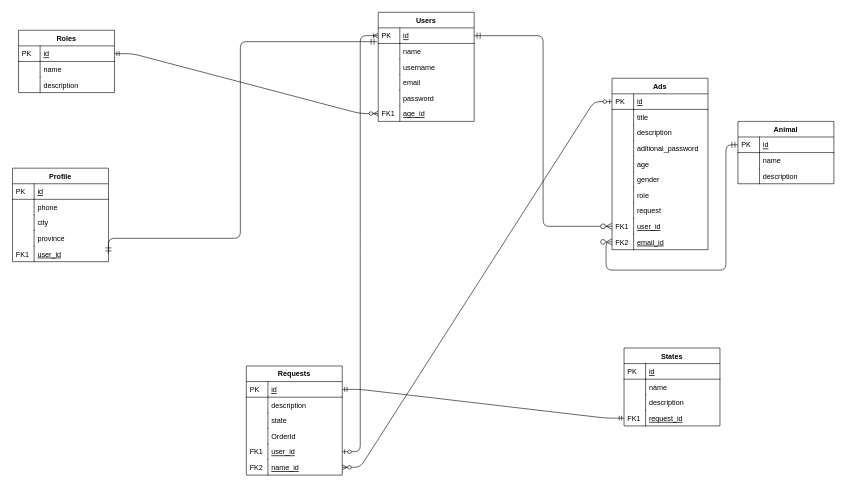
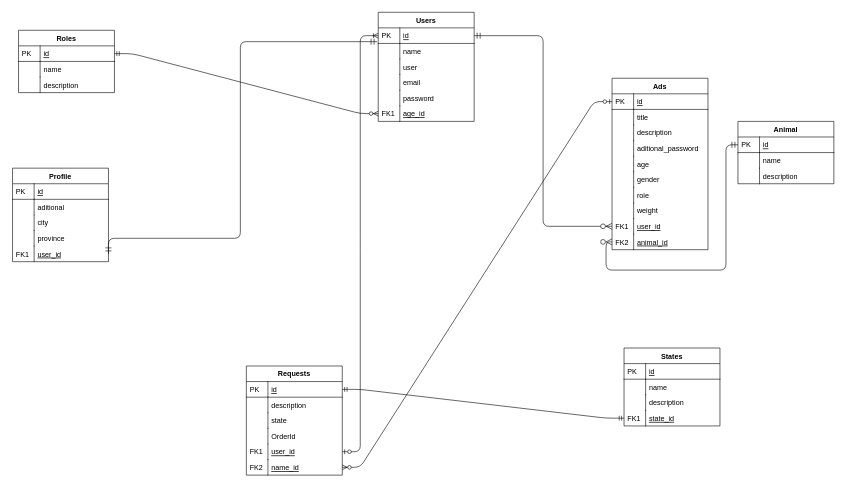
(419, 67) -> (411, 67)
(47, 208) -> (53, 208)
(651, 211) -> (648, 211)
(651, 242) -> (653, 242)
(668, 419) -> (664, 419)
